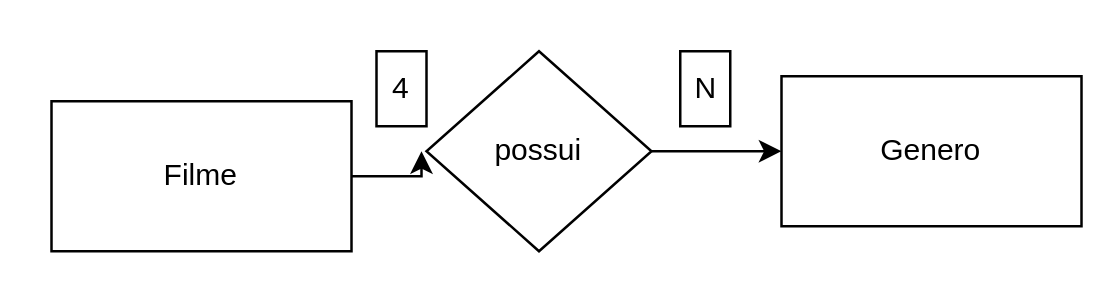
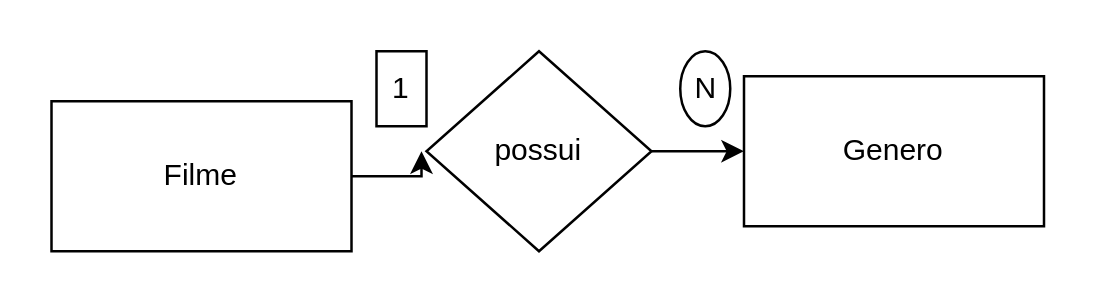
(401, 89) -> (401, 89)
(705, 89) -> (705, 89)
(931, 151) -> (894, 151)
